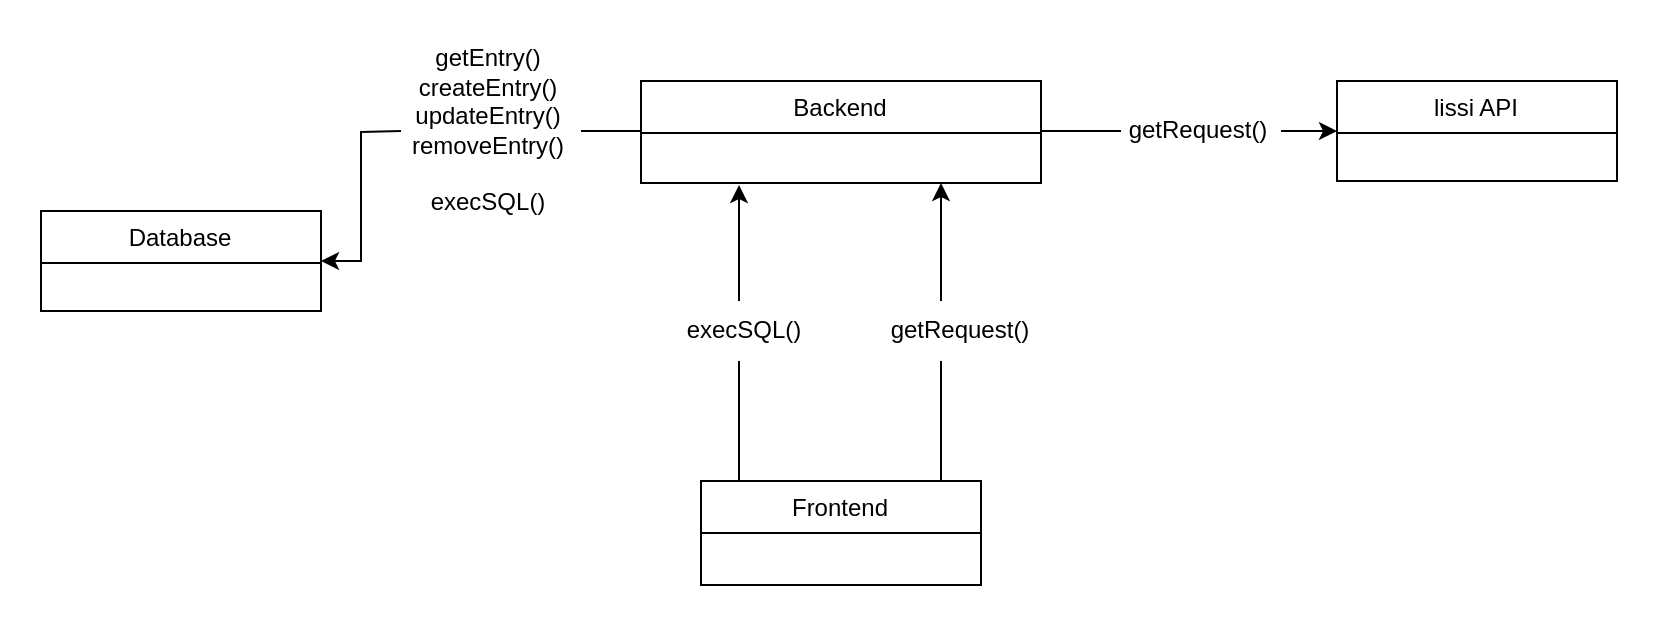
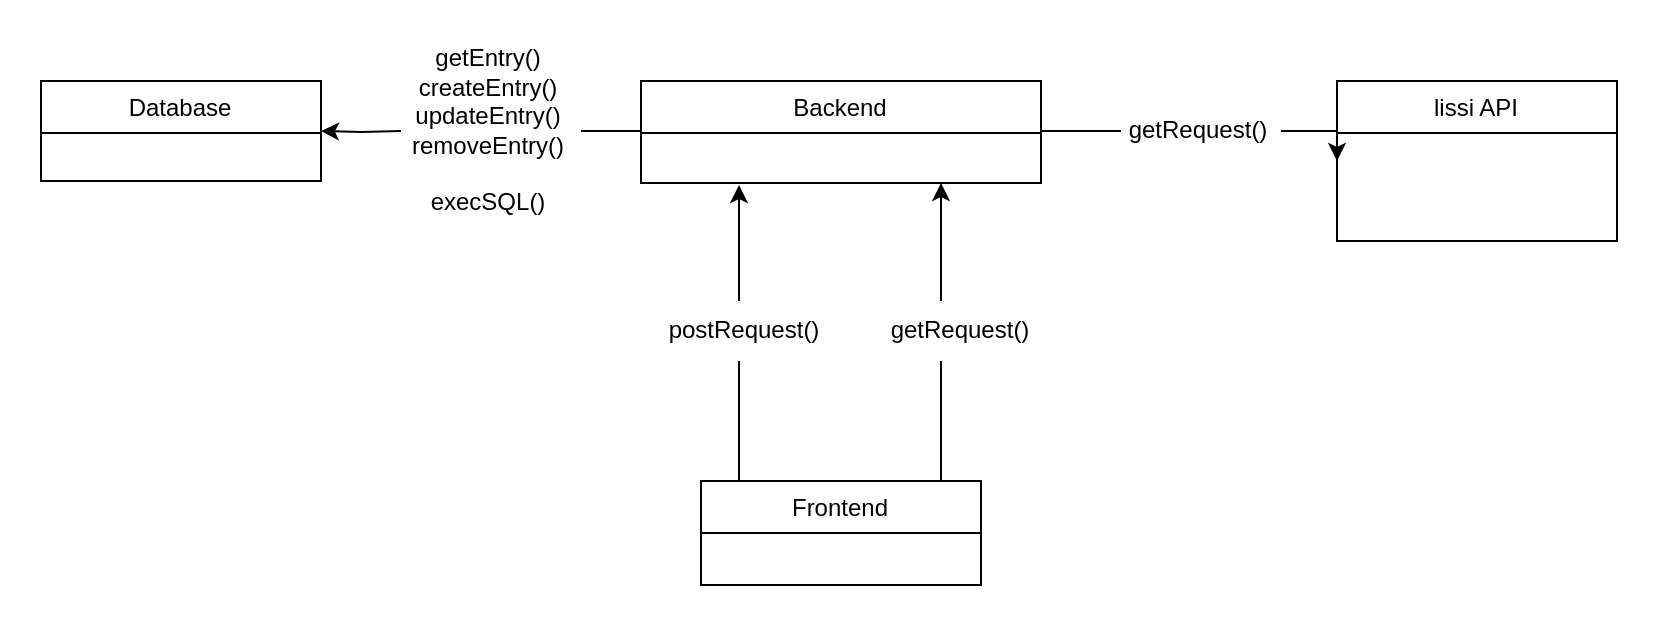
(1477, 131) -> (1477, 161)
(181, 261) -> (181, 131)
(745, 331) -> (745, 331)
